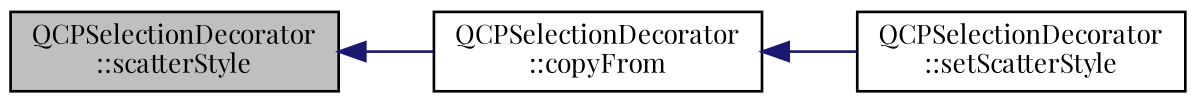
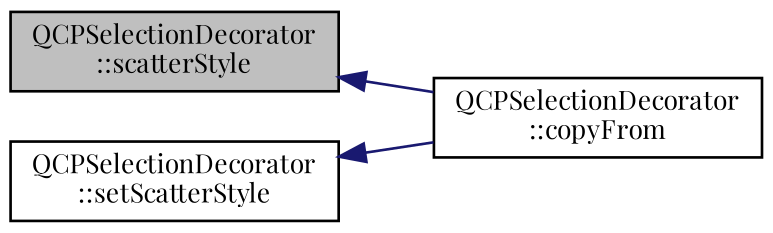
(823, 52) -> (399, 147)
